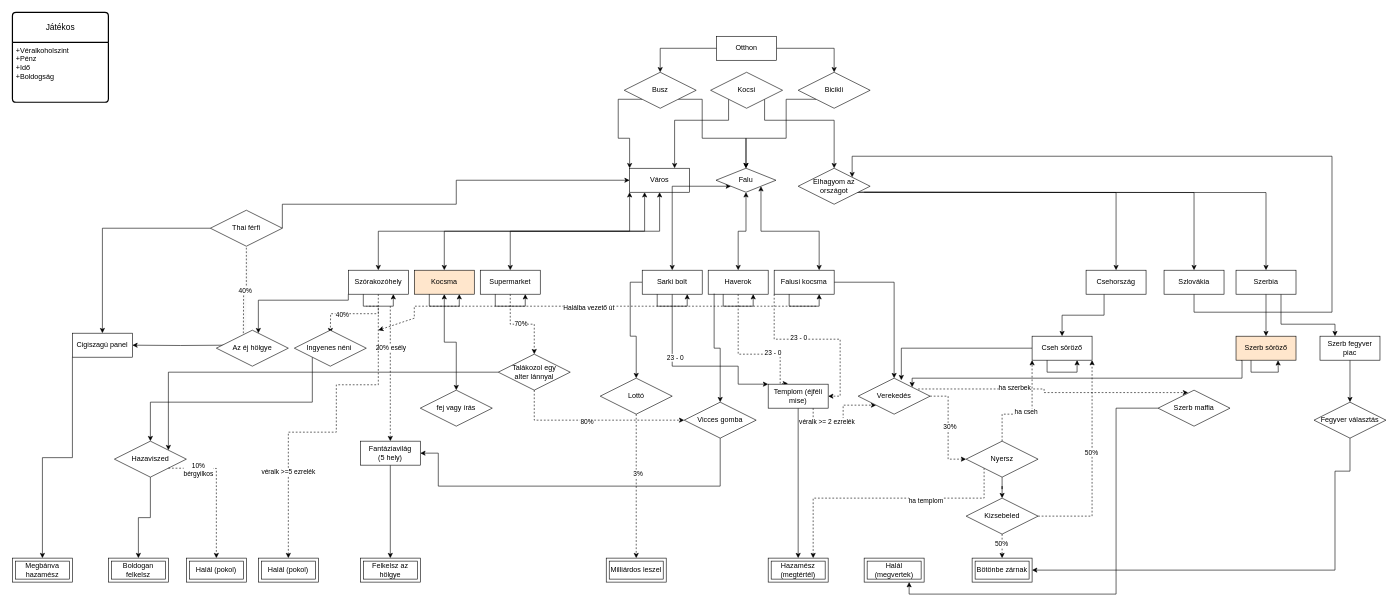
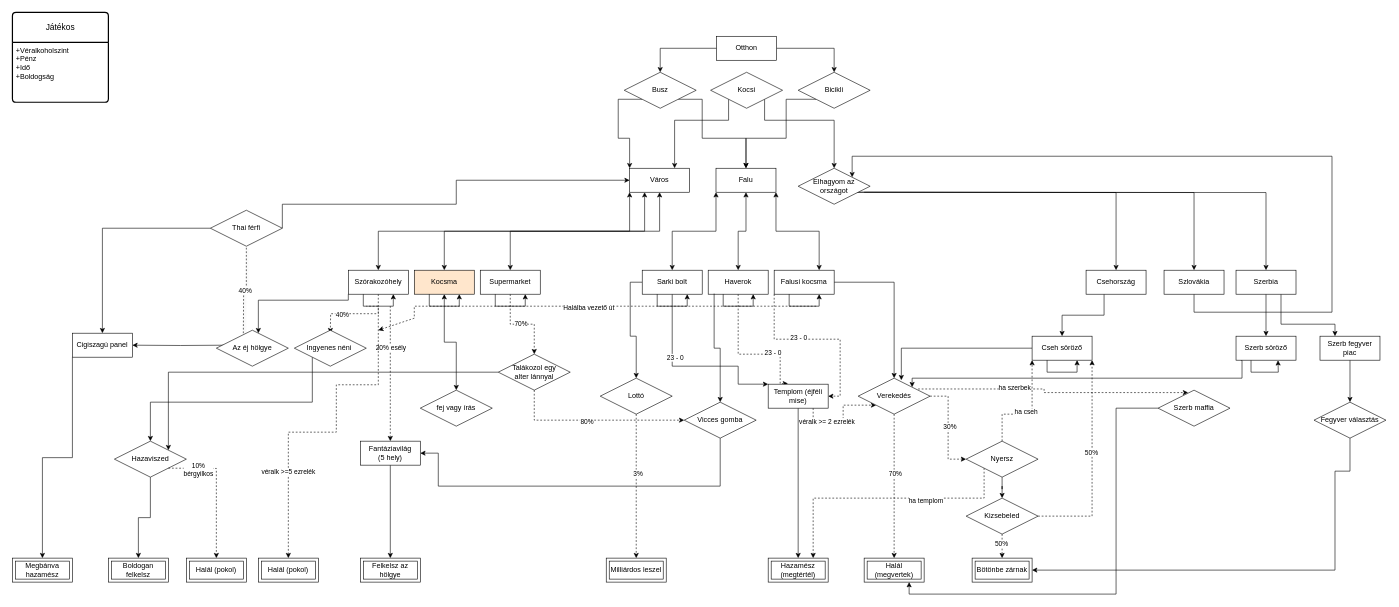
(746, 180) -> (746, 180)
(1266, 348) -> (1266, 348)
none -> (894, 473)
